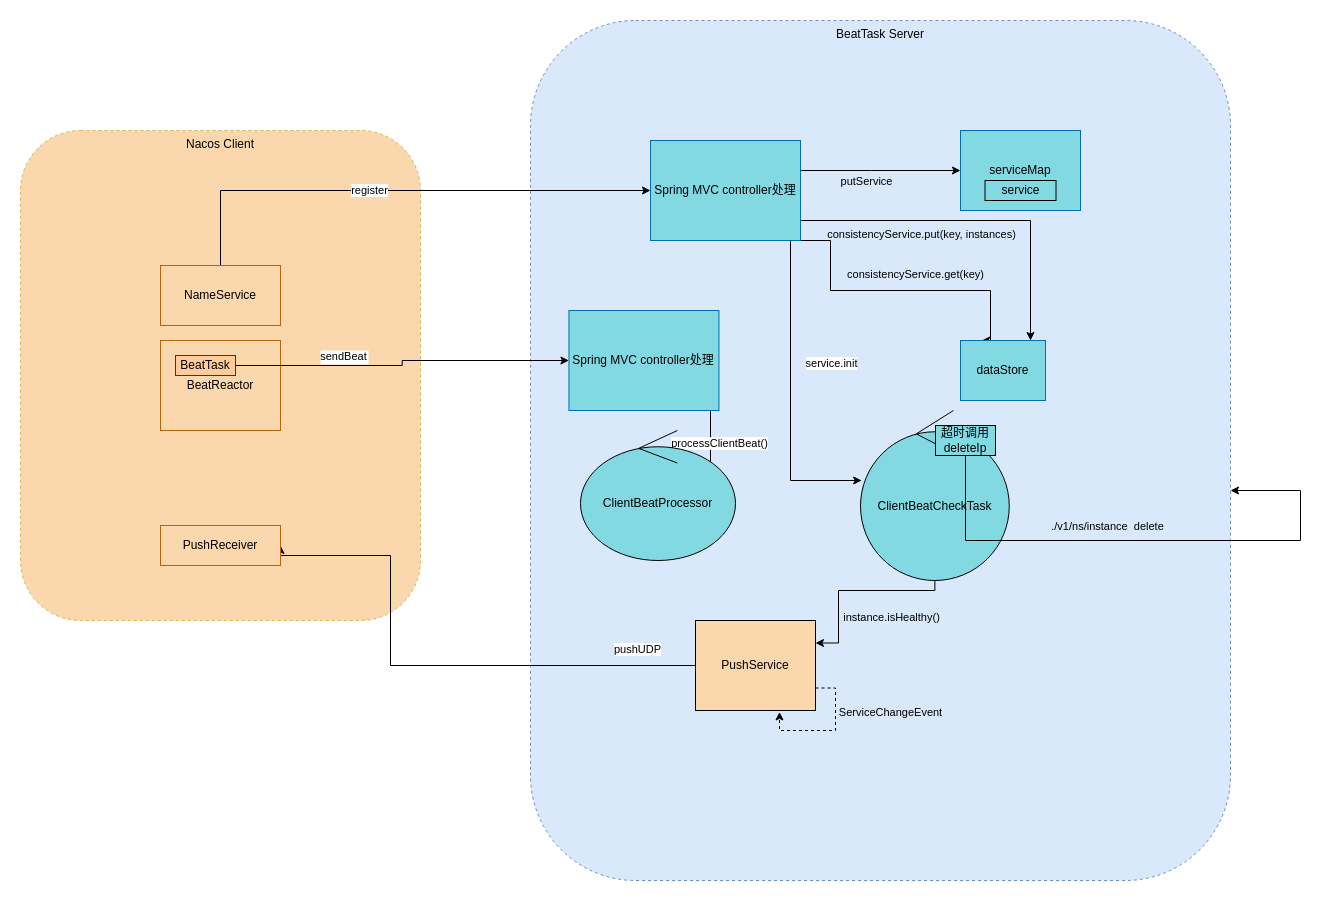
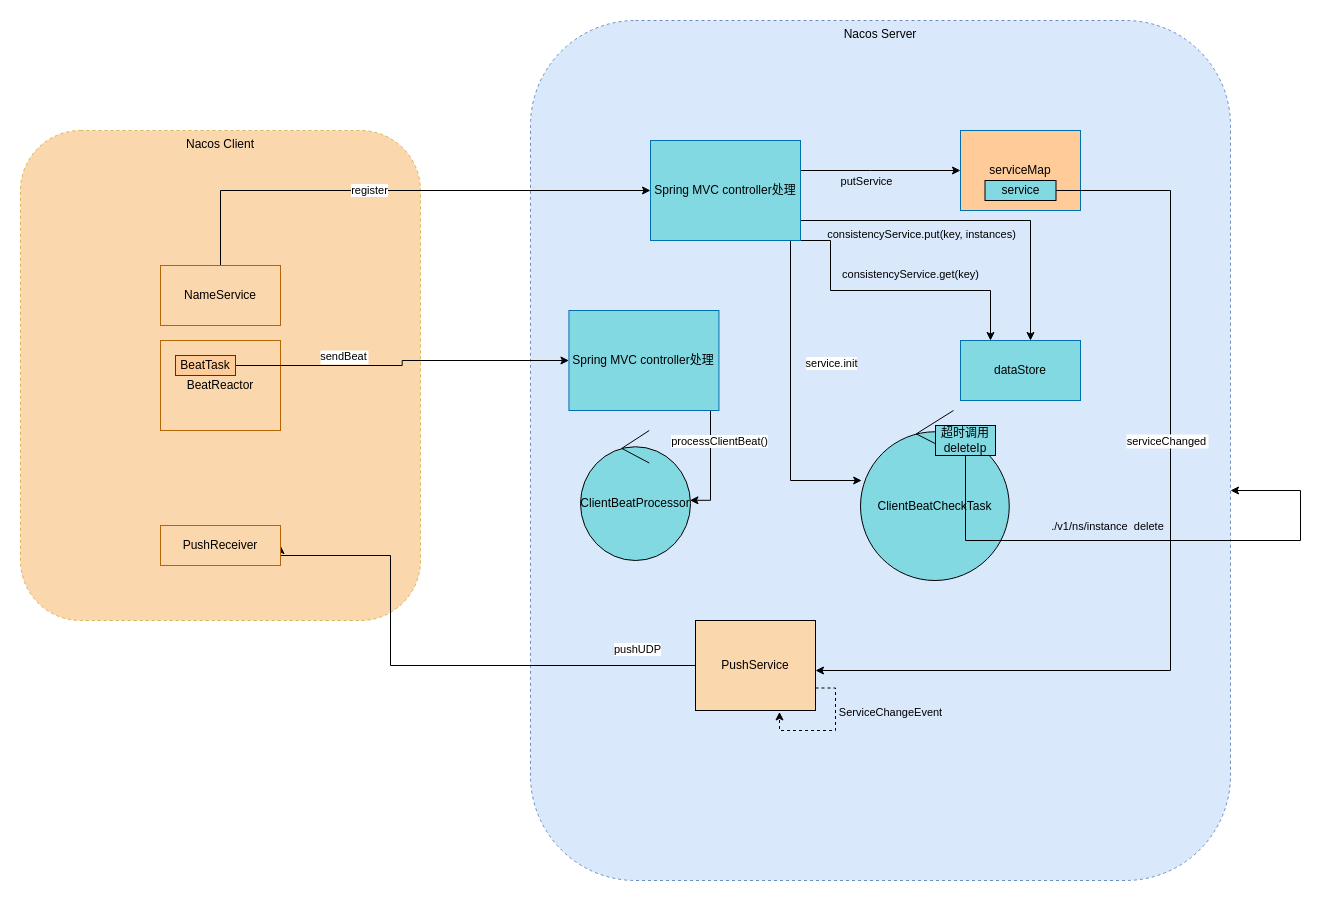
(881, 35) -> (881, 35)
(1021, 171) -> (1021, 171)
(1003, 371) -> (1021, 371)
(658, 496) -> (636, 496)
none -> (1171, 548)
(865, 591) -> none
